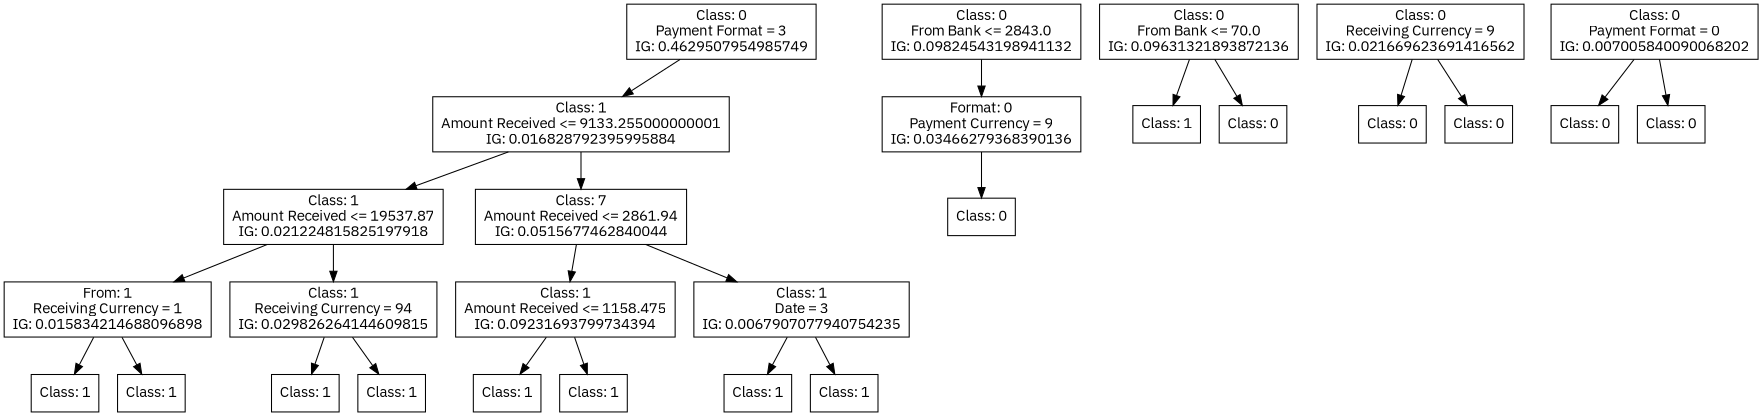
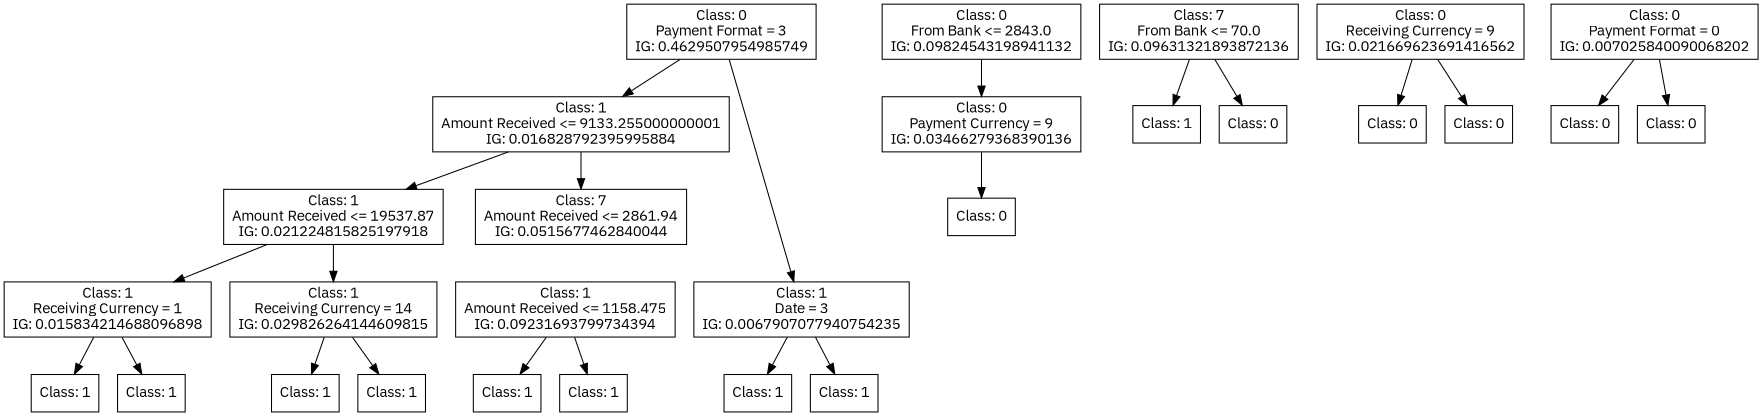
(1199, 32) -> (1199, 32)
(1655, 32) -> (1655, 32)
(982, 124) -> (982, 124)
(574, 258) -> none
(686, 261) -> (760, 166)
(108, 309) -> (108, 309)
(333, 309) -> (333, 309)
